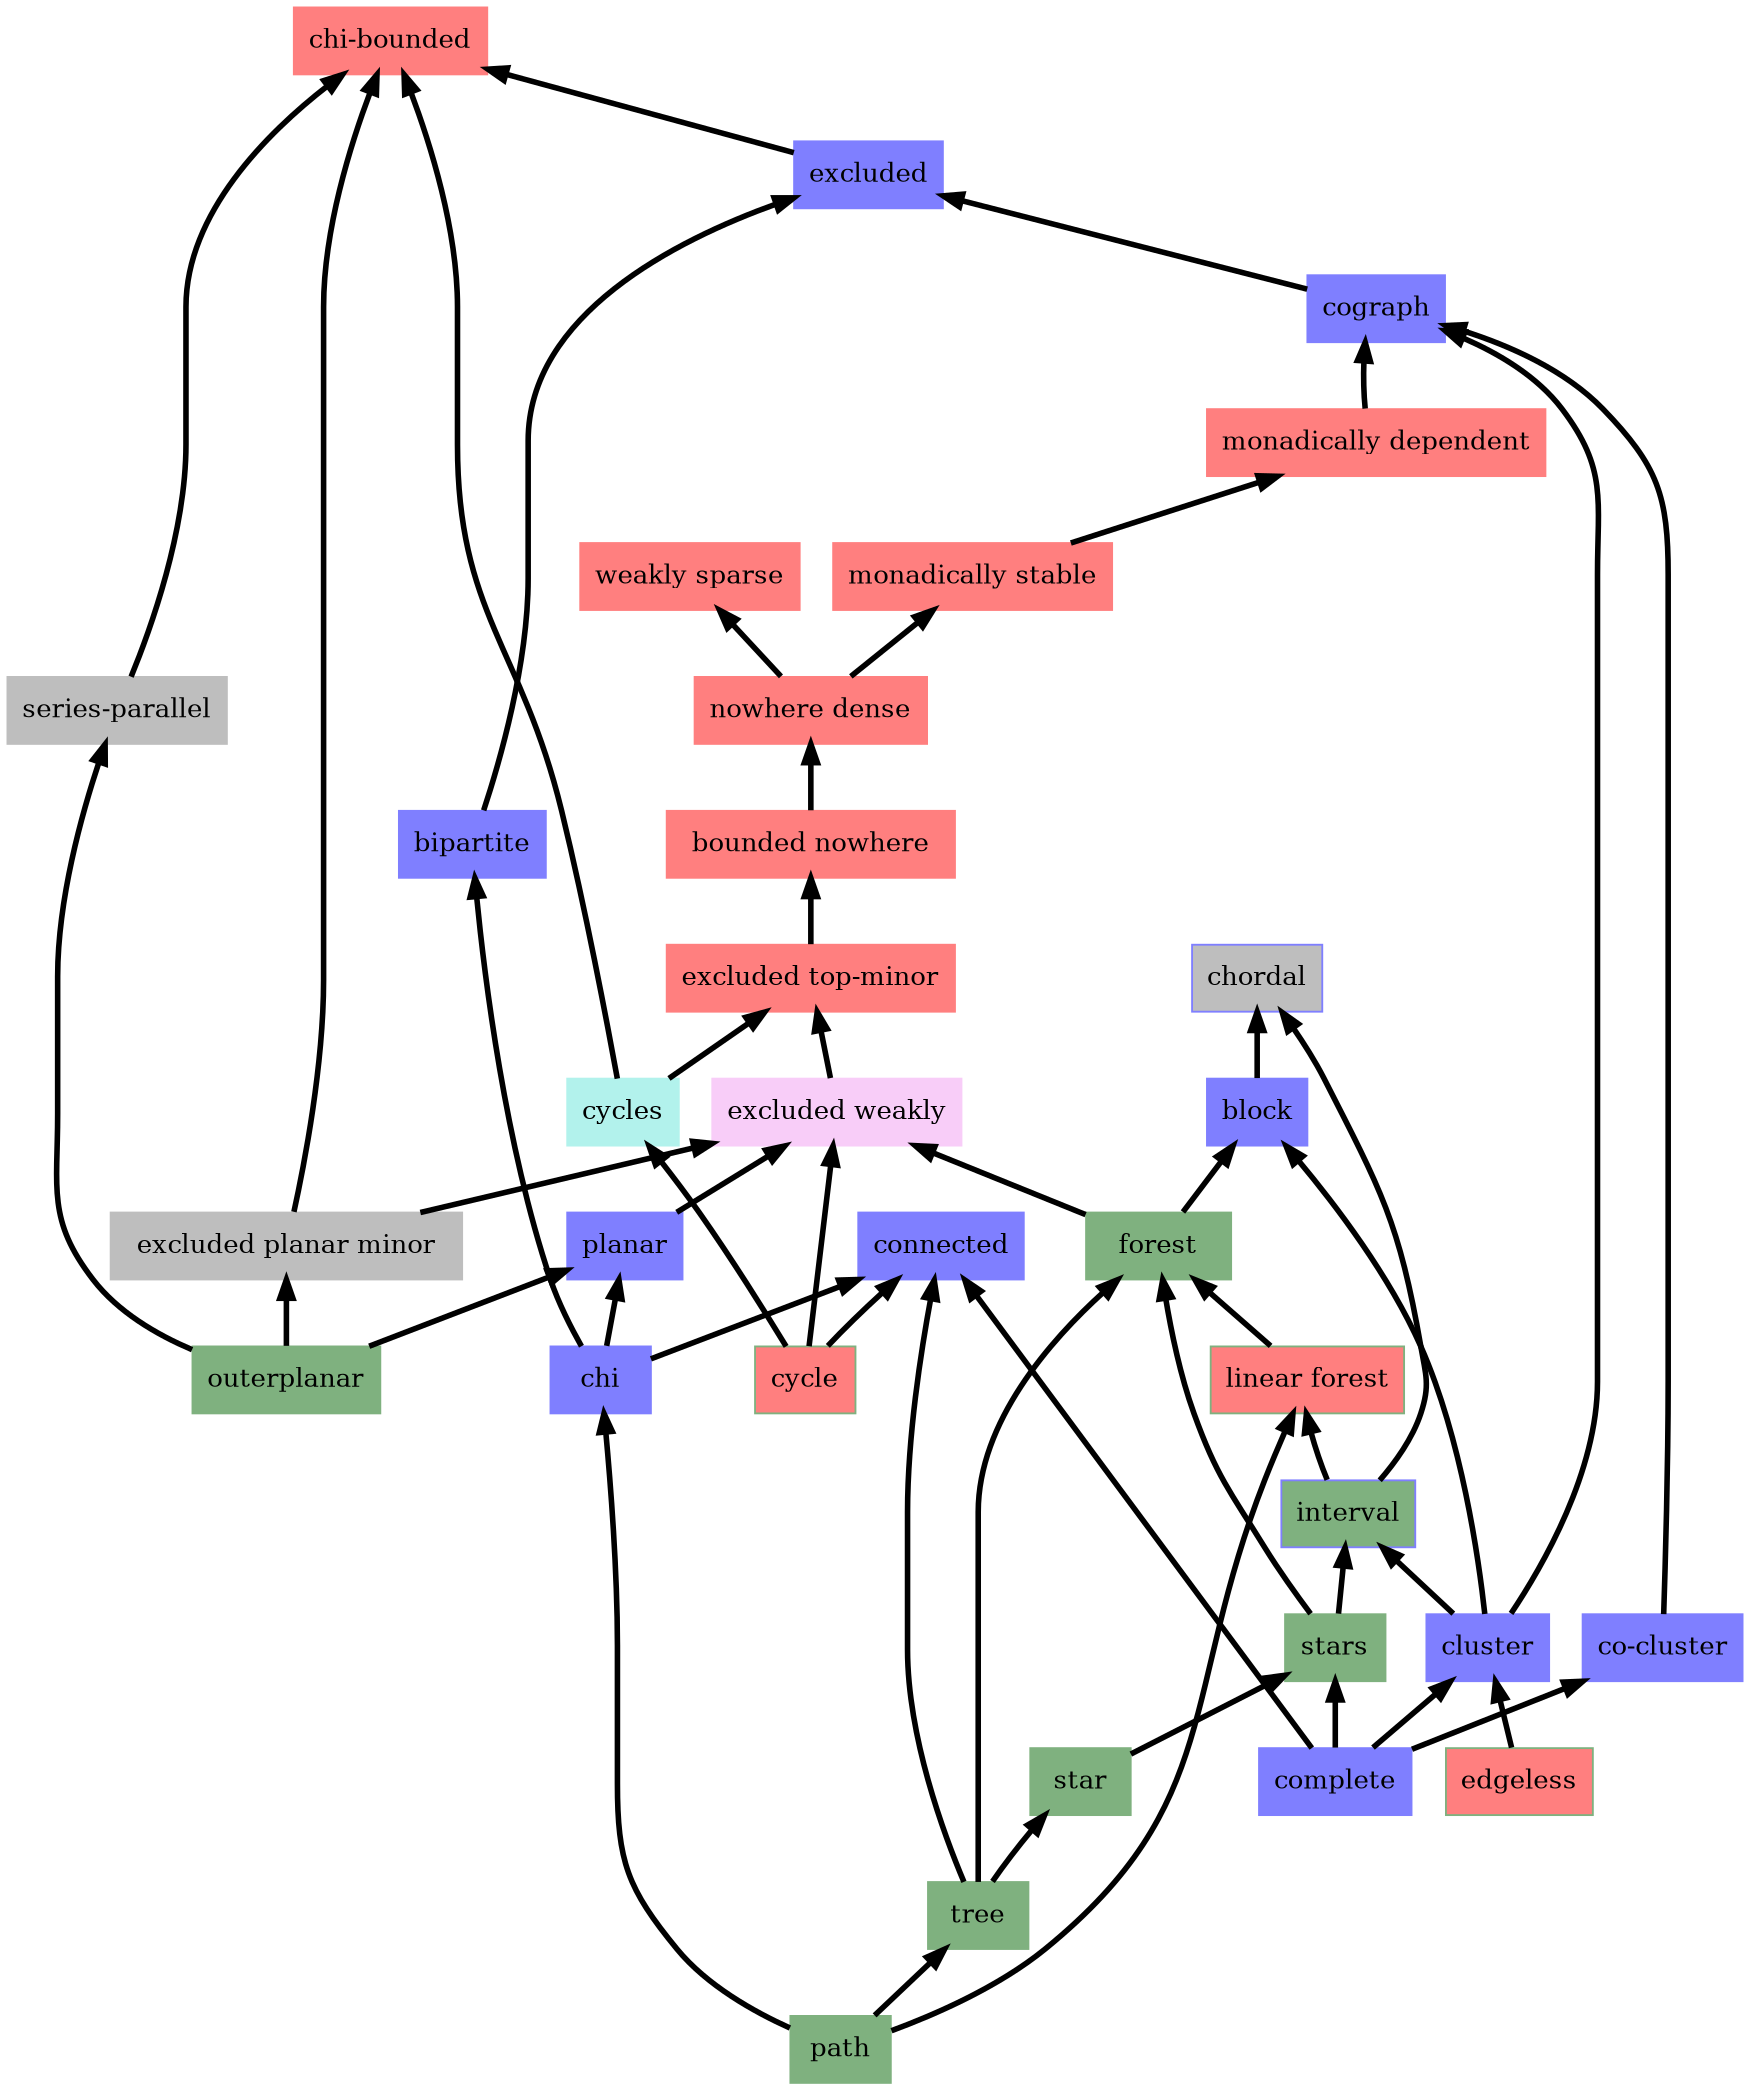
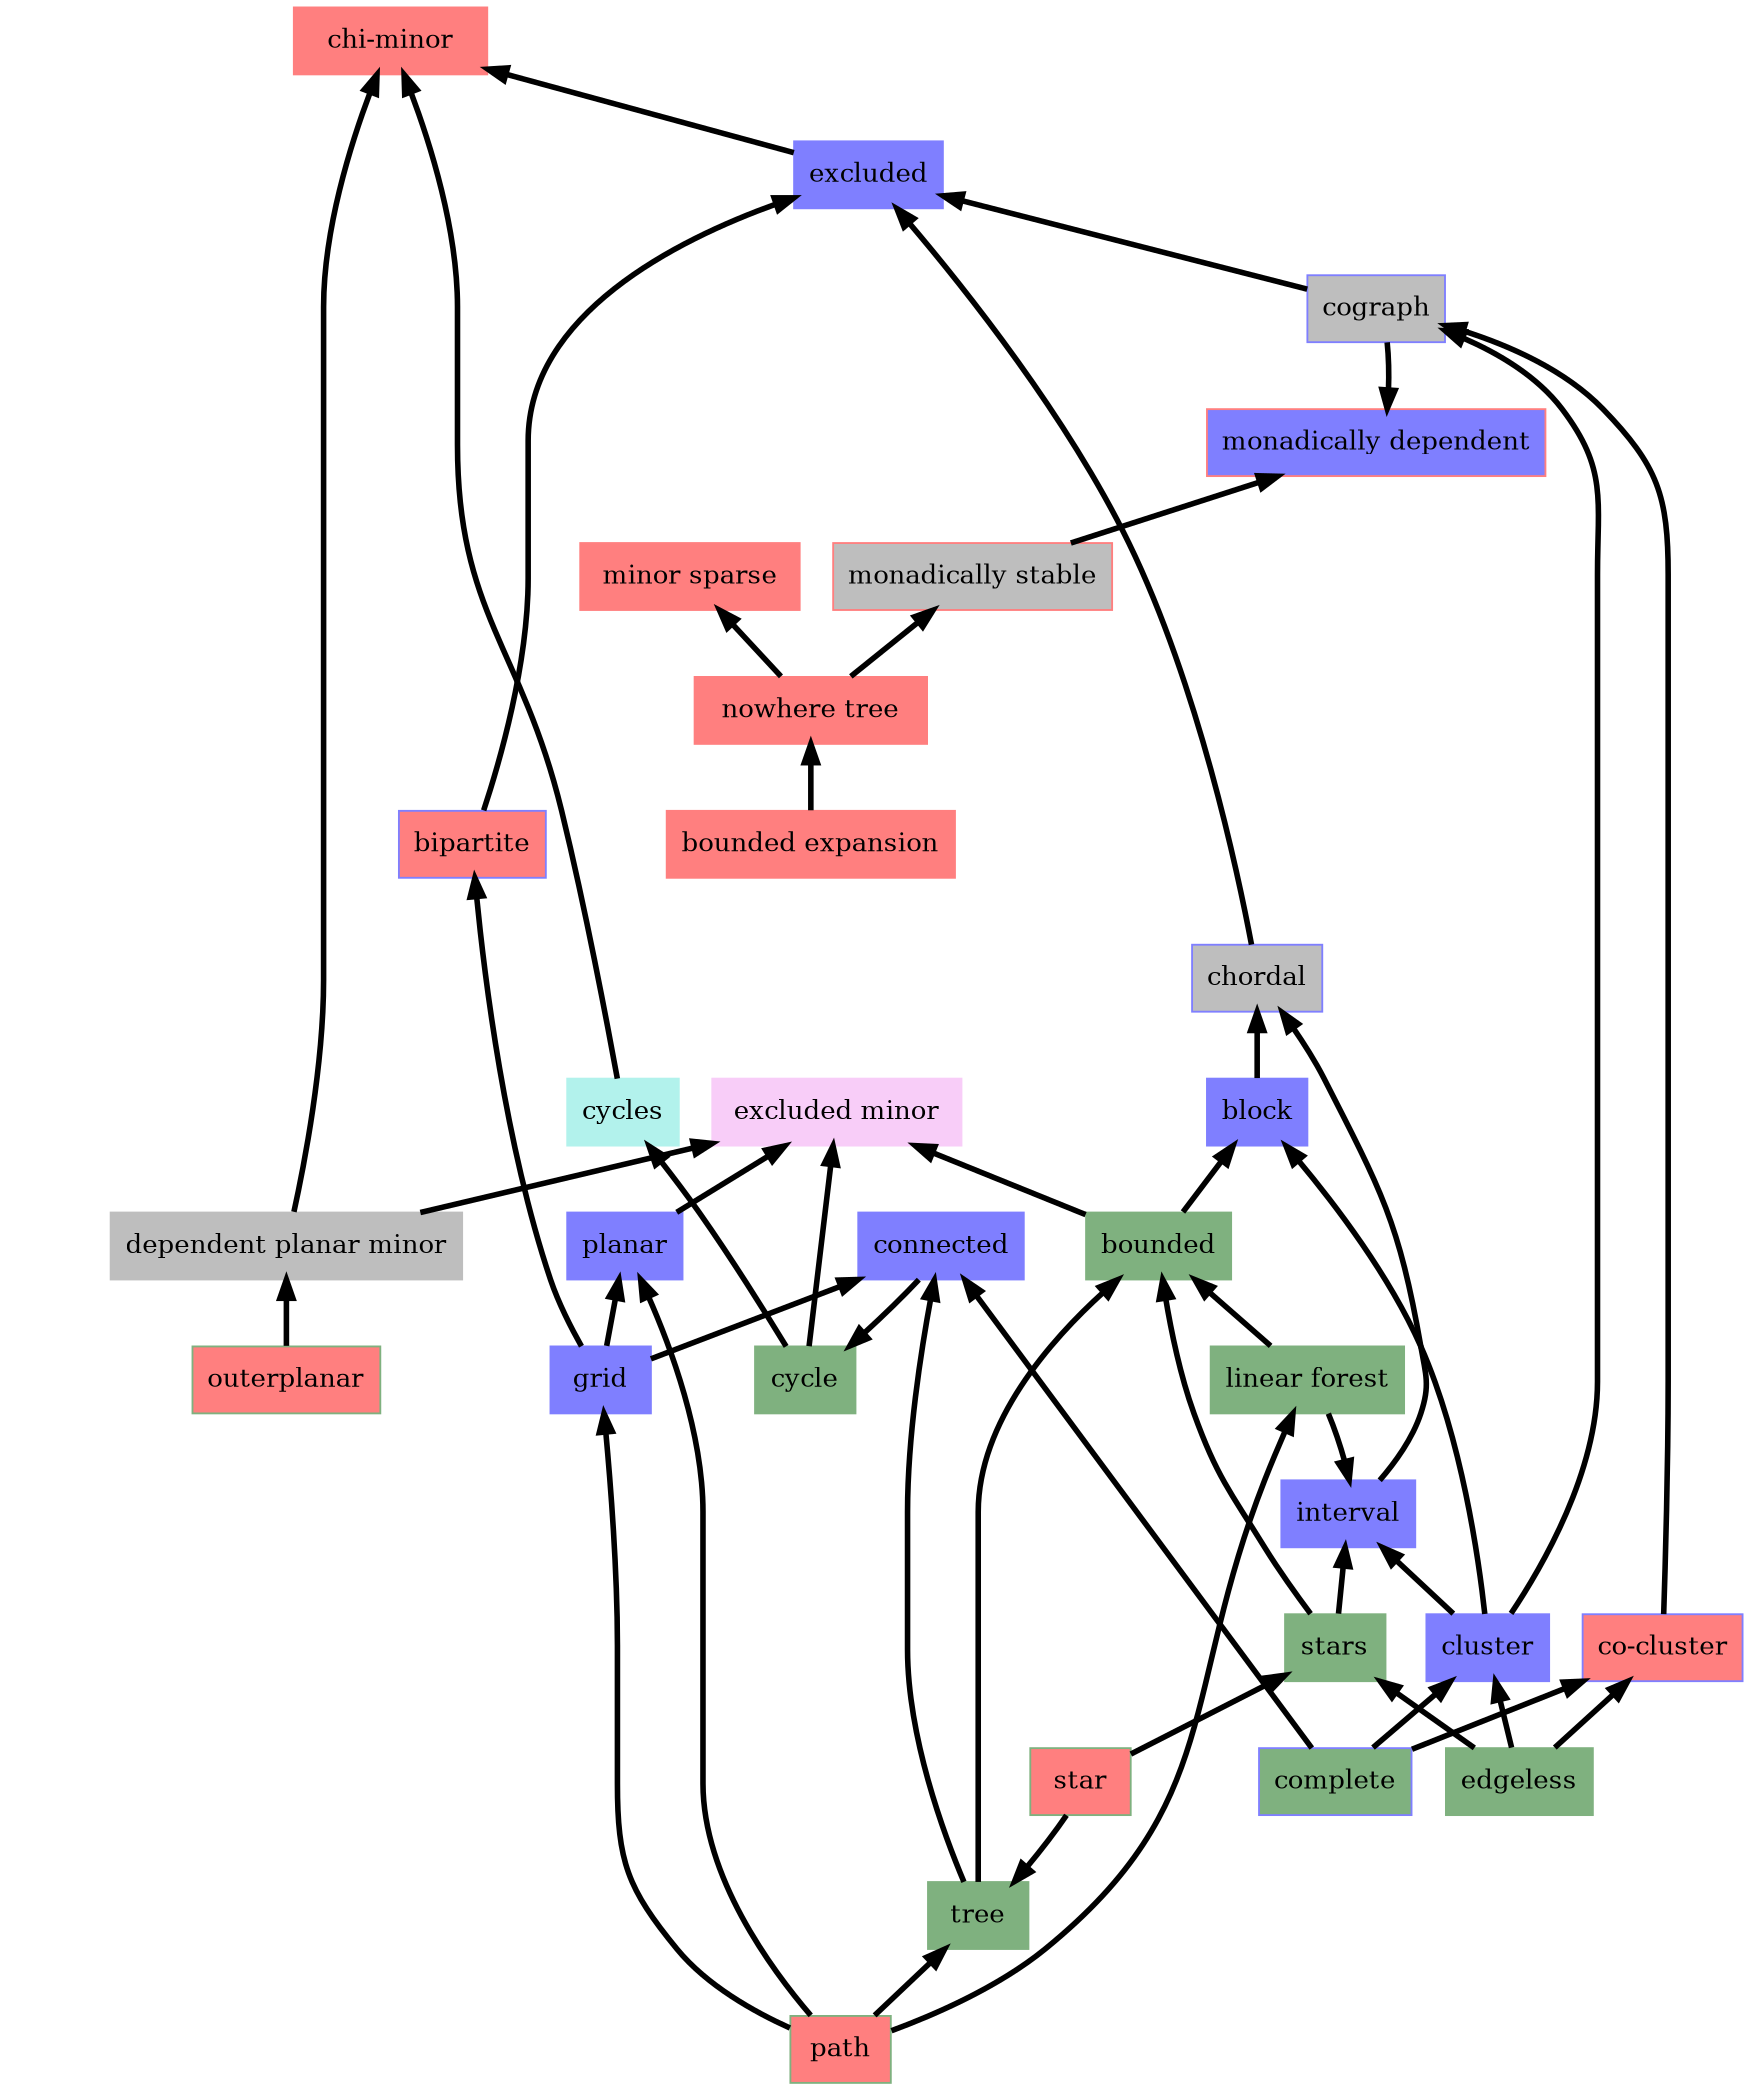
(391, 41) -> (391, 41)
(1376, 309) -> (1376, 309)
(1364, 385) -> (1389, 366)
(1376, 443) -> (1376, 443)
none -> (1135, 558)
(690, 577) -> (690, 577)
(973, 577) -> (973, 577)
(117, 710) -> none
(811, 710) -> (811, 710)
(472, 844) -> (472, 844)
(811, 844) -> (811, 844)
(811, 978) -> none
(837, 1112) -> (837, 1112)
(286, 1246) -> (286, 1246)
(1159, 1246) -> (1159, 1246)
(459, 1312) -> (703, 1666)
(855, 1319) -> (892, 1307)
(286, 1380) -> (286, 1380)
(601, 1380) -> (601, 1380)
(805, 1380) -> (805, 1380)
(1307, 1380) -> (1307, 1380)
(1318, 1456) -> (1337, 1437)
(1348, 1514) -> (1348, 1514)
(1663, 1648) -> (1663, 1648)
none -> (1584, 1721)
(1335, 1724) -> (1435, 1720)
(1080, 1782) -> (1080, 1782)
(1335, 1782) -> (1335, 1782)
(1519, 1782) -> (1519, 1782)
(1012, 1855) -> (1047, 1842)
(841, 2049) -> (841, 2049)
